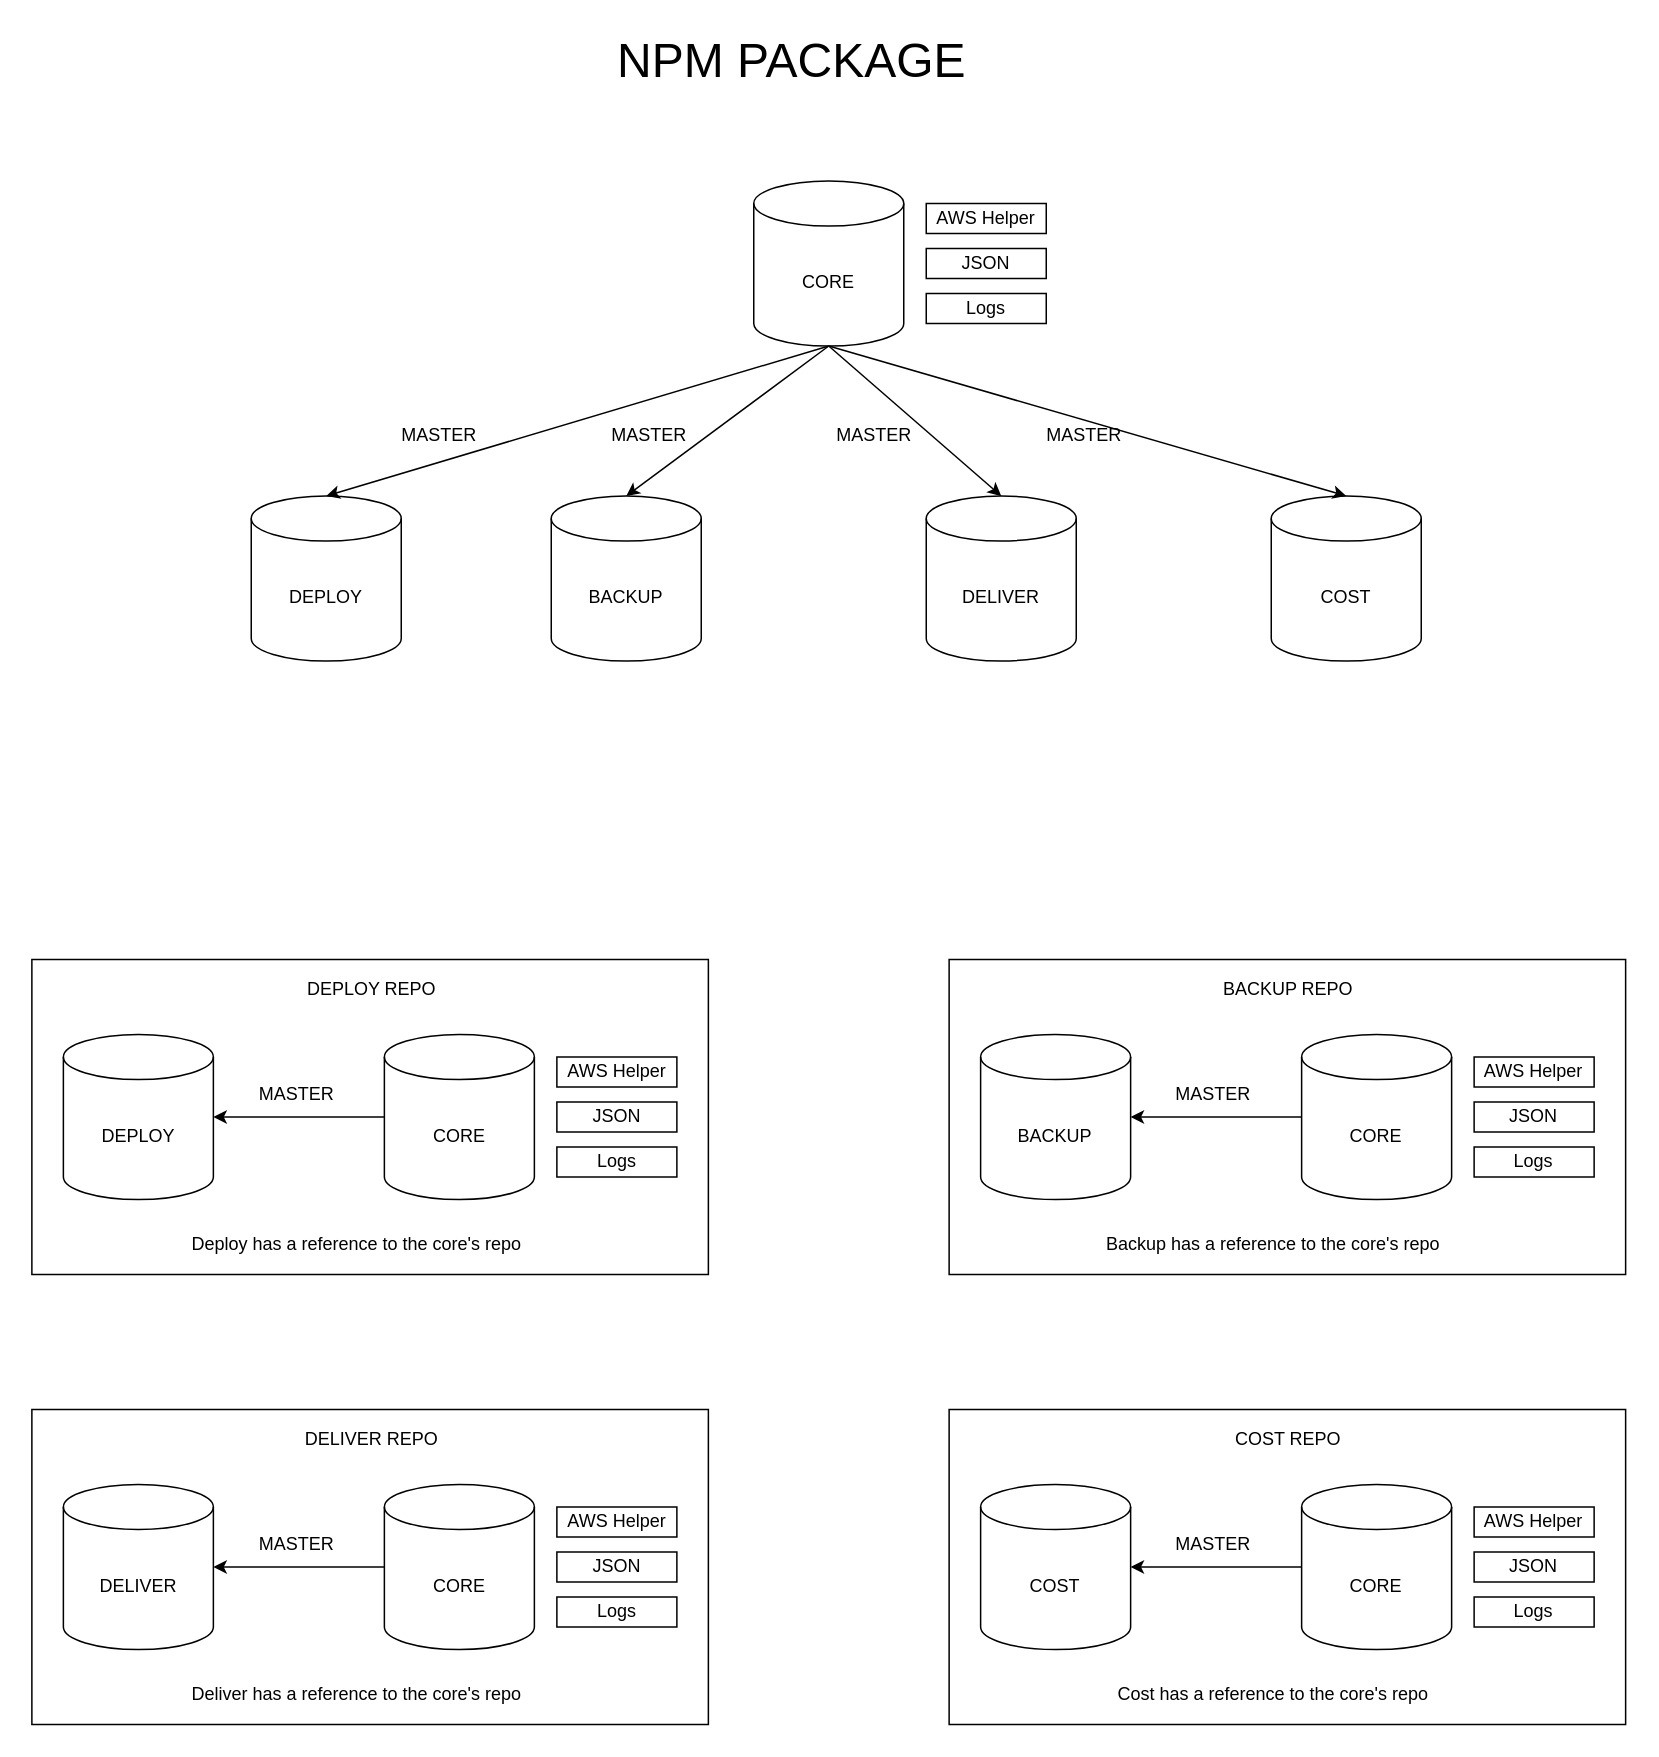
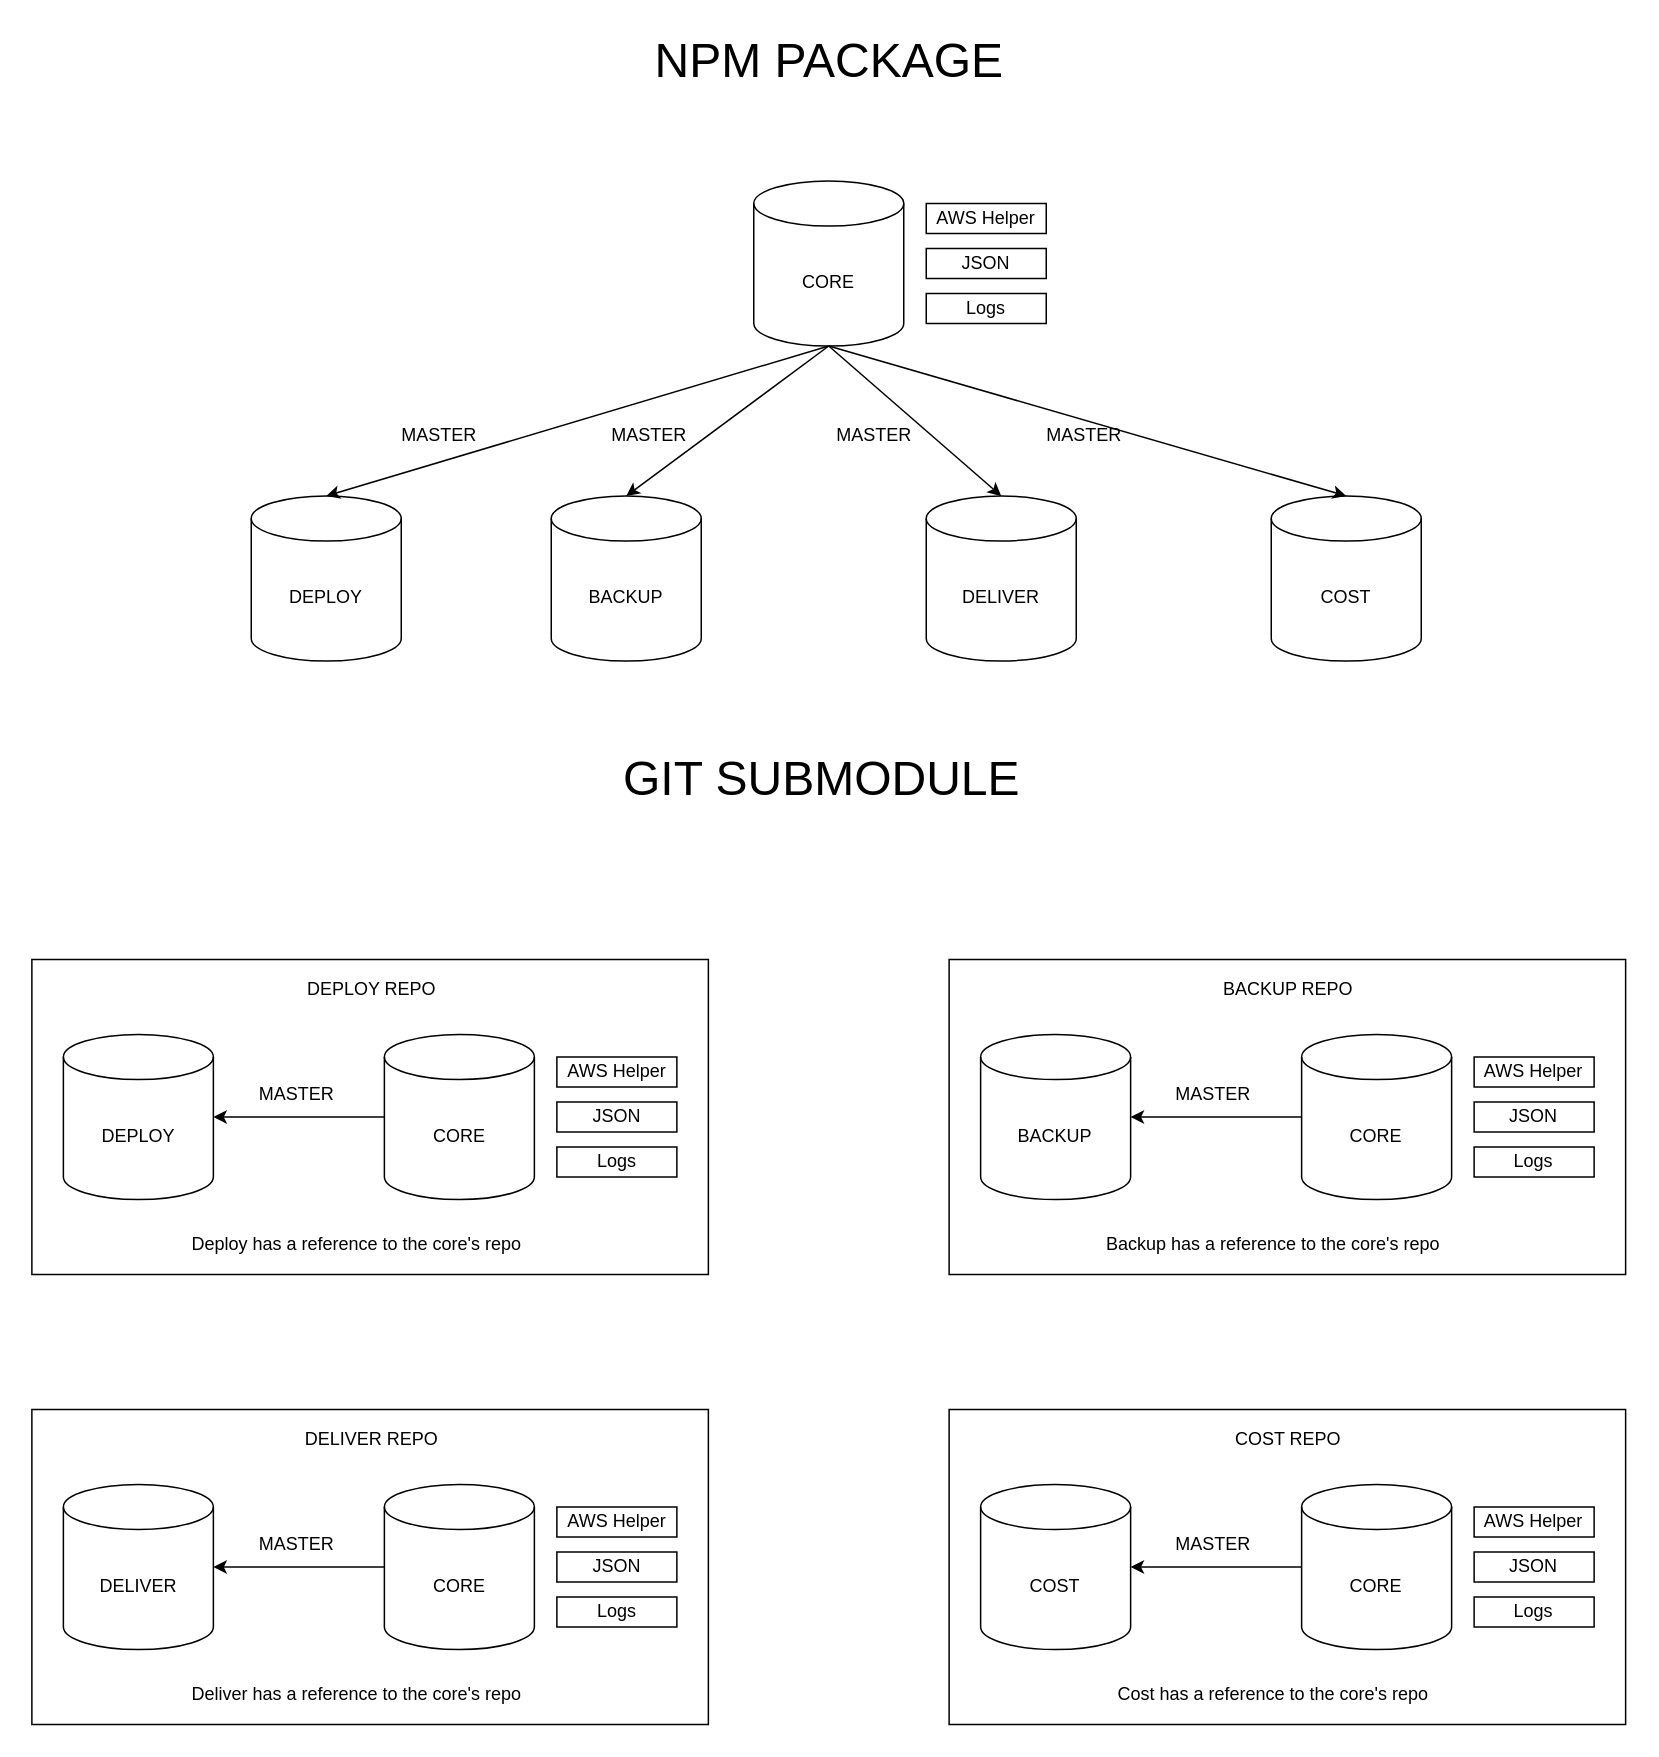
(791, 61) -> (829, 61)
none -> (821, 779)
